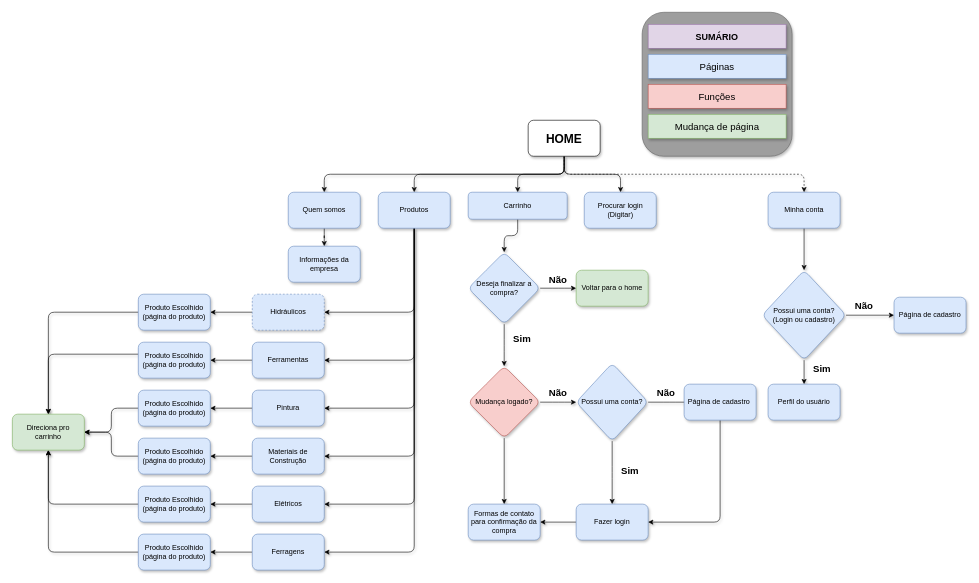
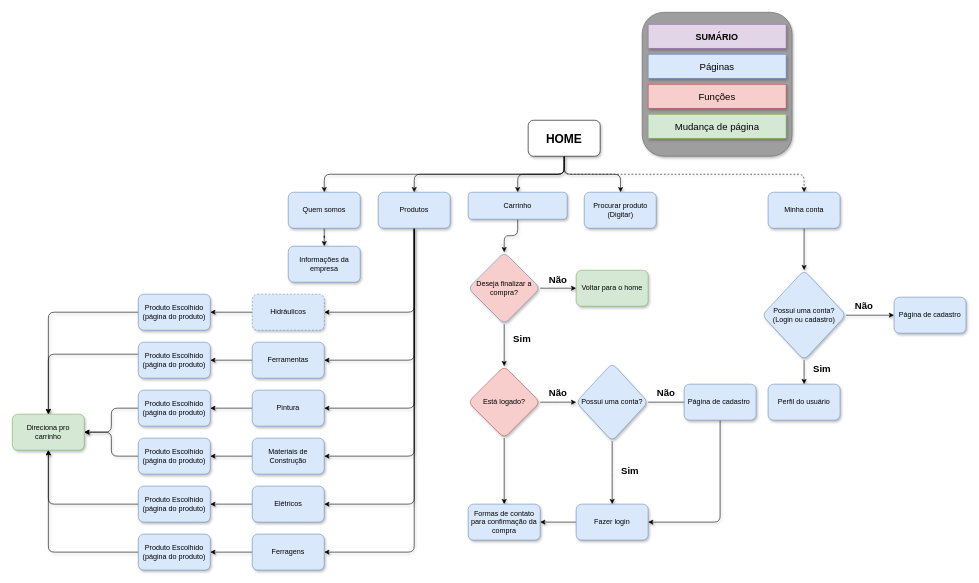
(621, 210) -> (621, 210)
(504, 288) -> (504, 288)
(504, 402) -> (504, 402)
